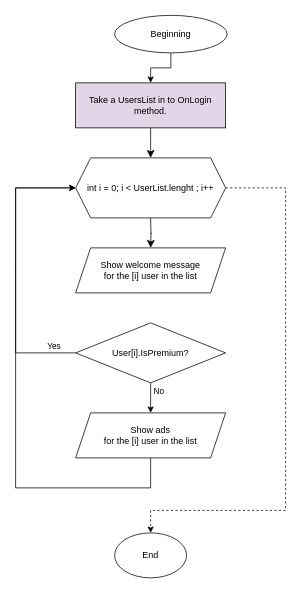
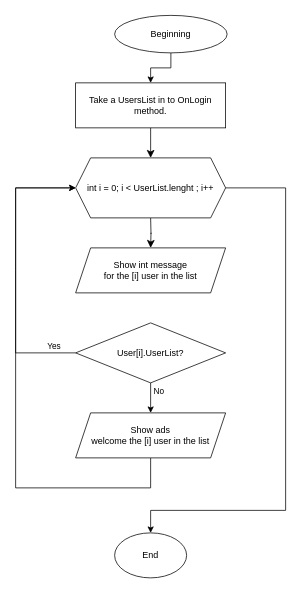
(150, 105) -> (150, 105)
(150, 270) -> (150, 270)
(150, 353) -> (150, 353)
(285, 395) -> (285, 395)
(150, 435) -> (150, 435)
